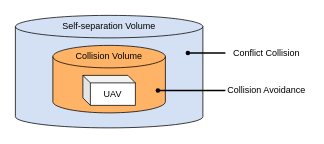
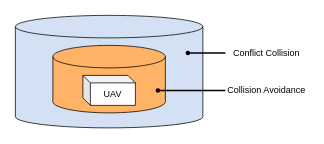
(109, 27) -> none
(109, 57) -> none
